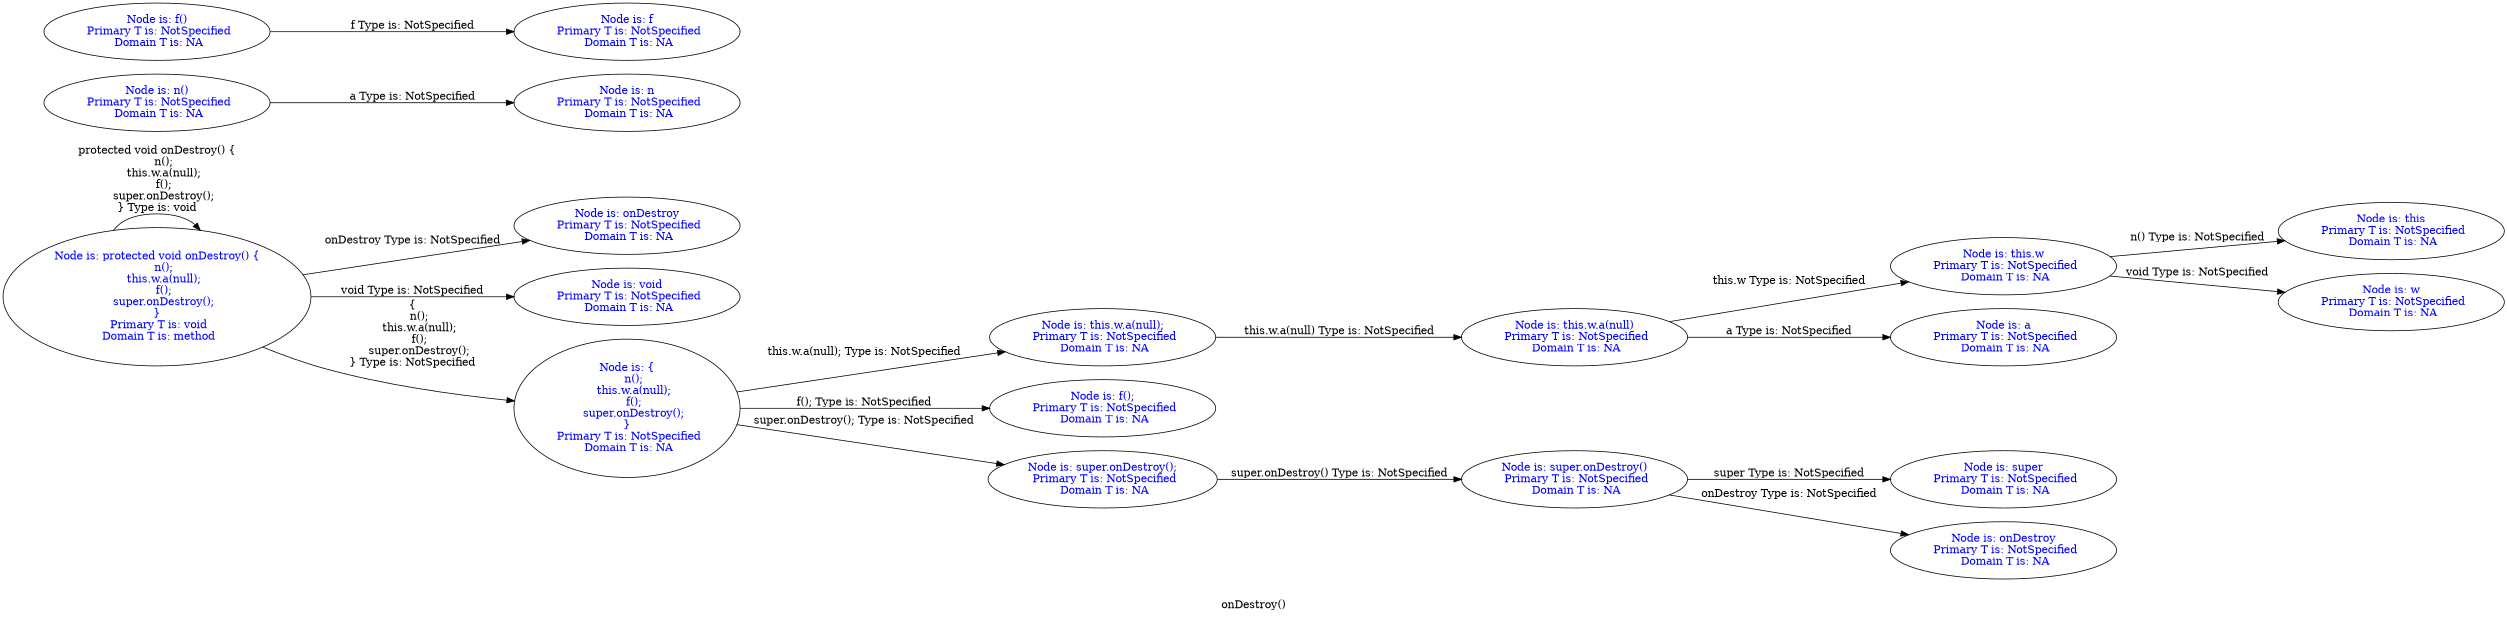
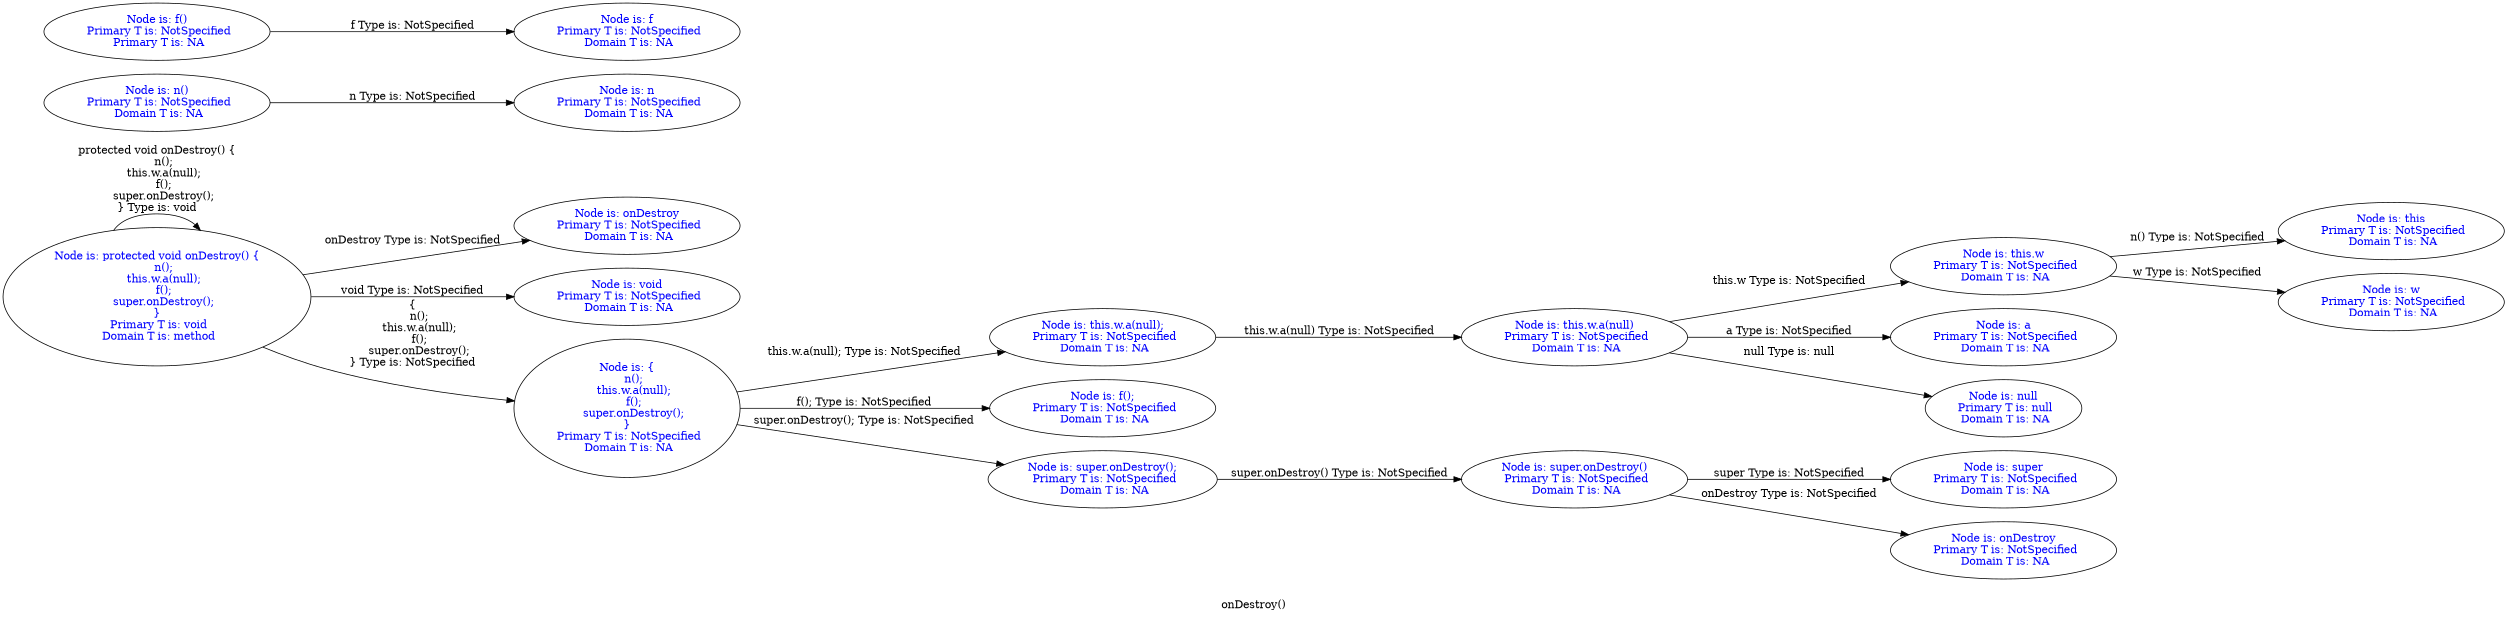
(157, 32) -> (157, 32)
(413, 97) -> (413, 97)
(2197, 273) -> (2197, 273)
none -> (2004, 408)
